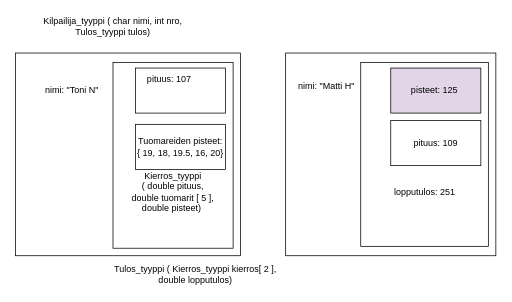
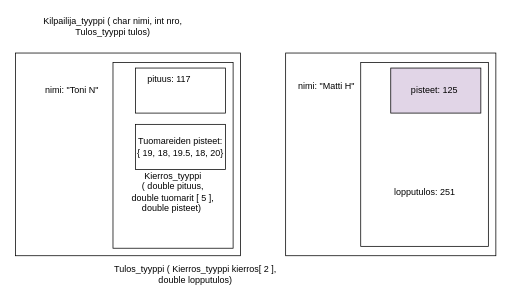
(169, 79) -> (169, 79)
(435, 143) -> none
(180, 147) -> (180, 147)
